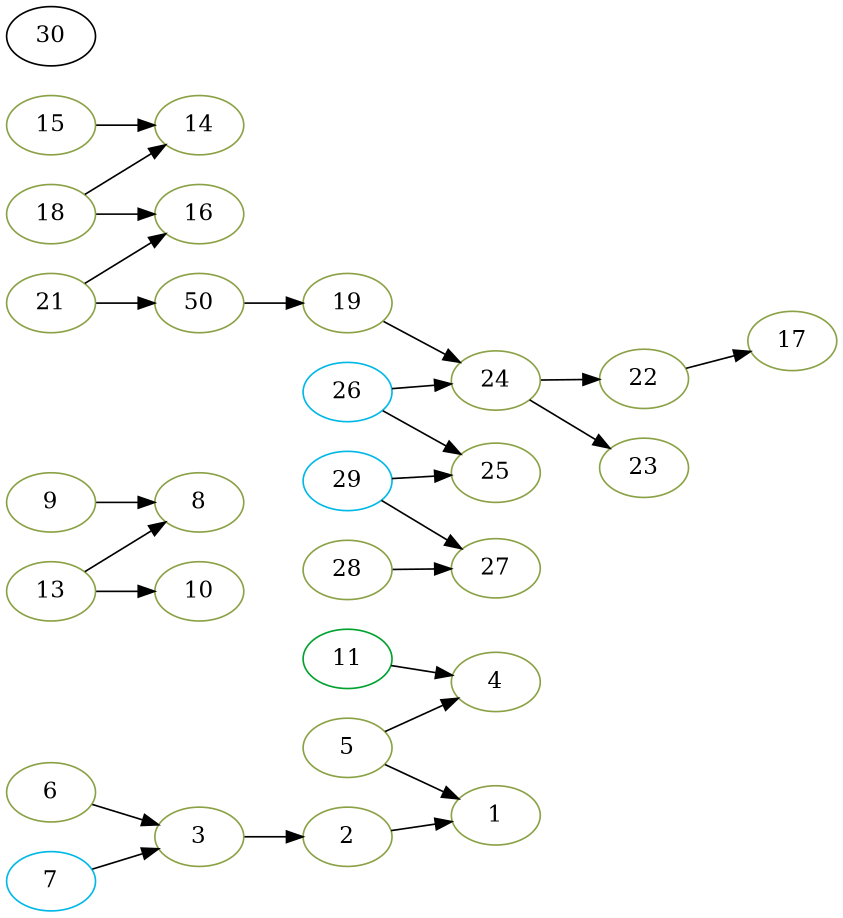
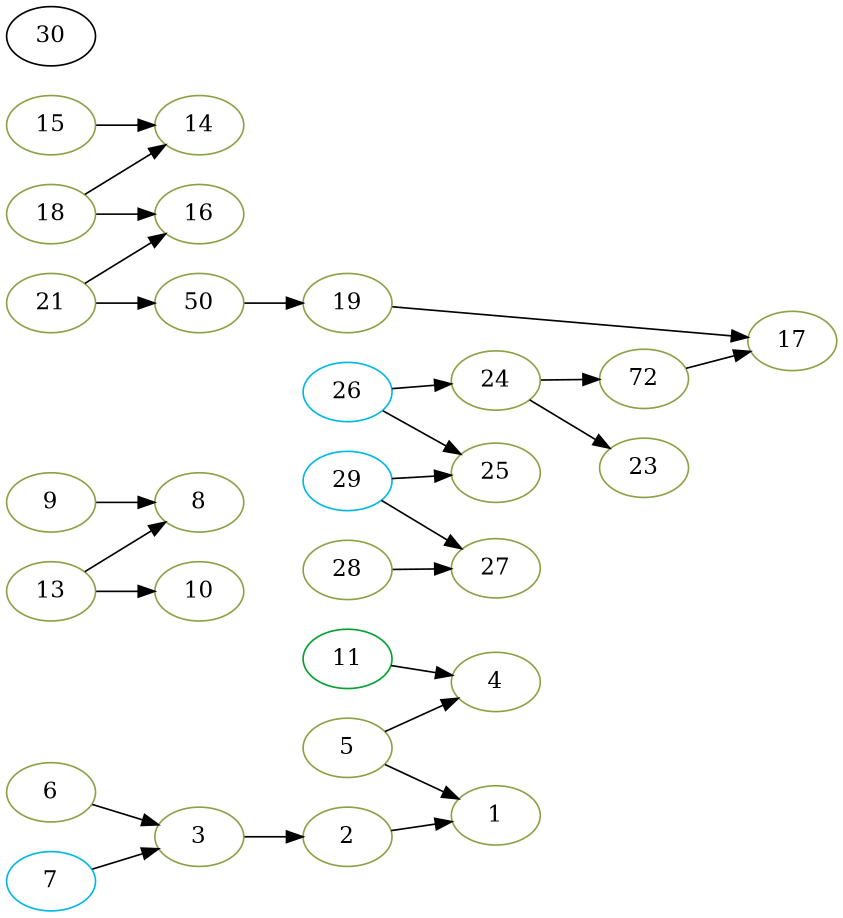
(414, 338) -> (562, 321)
(644, 379) -> (644, 379)
